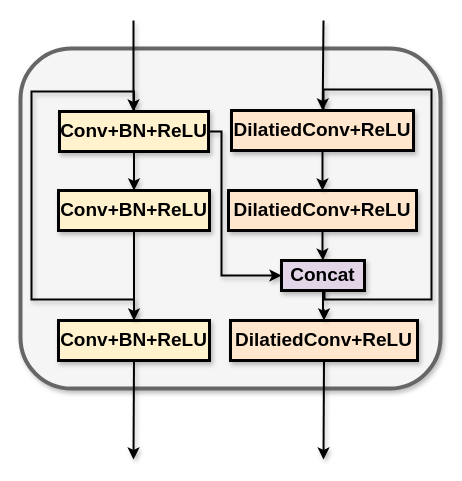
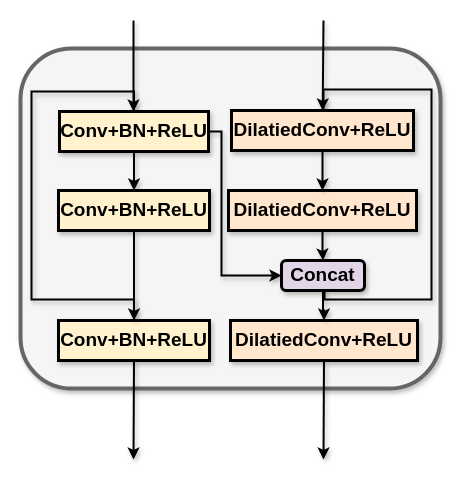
(323, 276) -> (323, 276)
